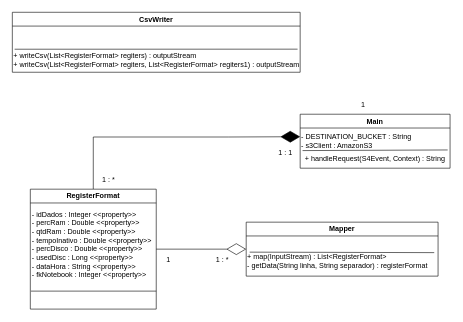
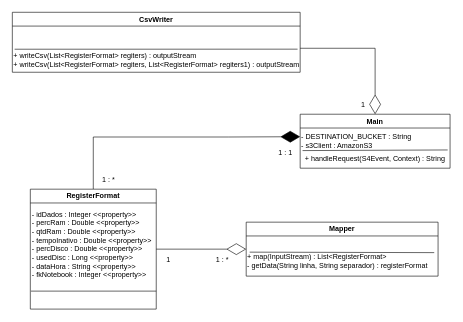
none -> (361, 48)
